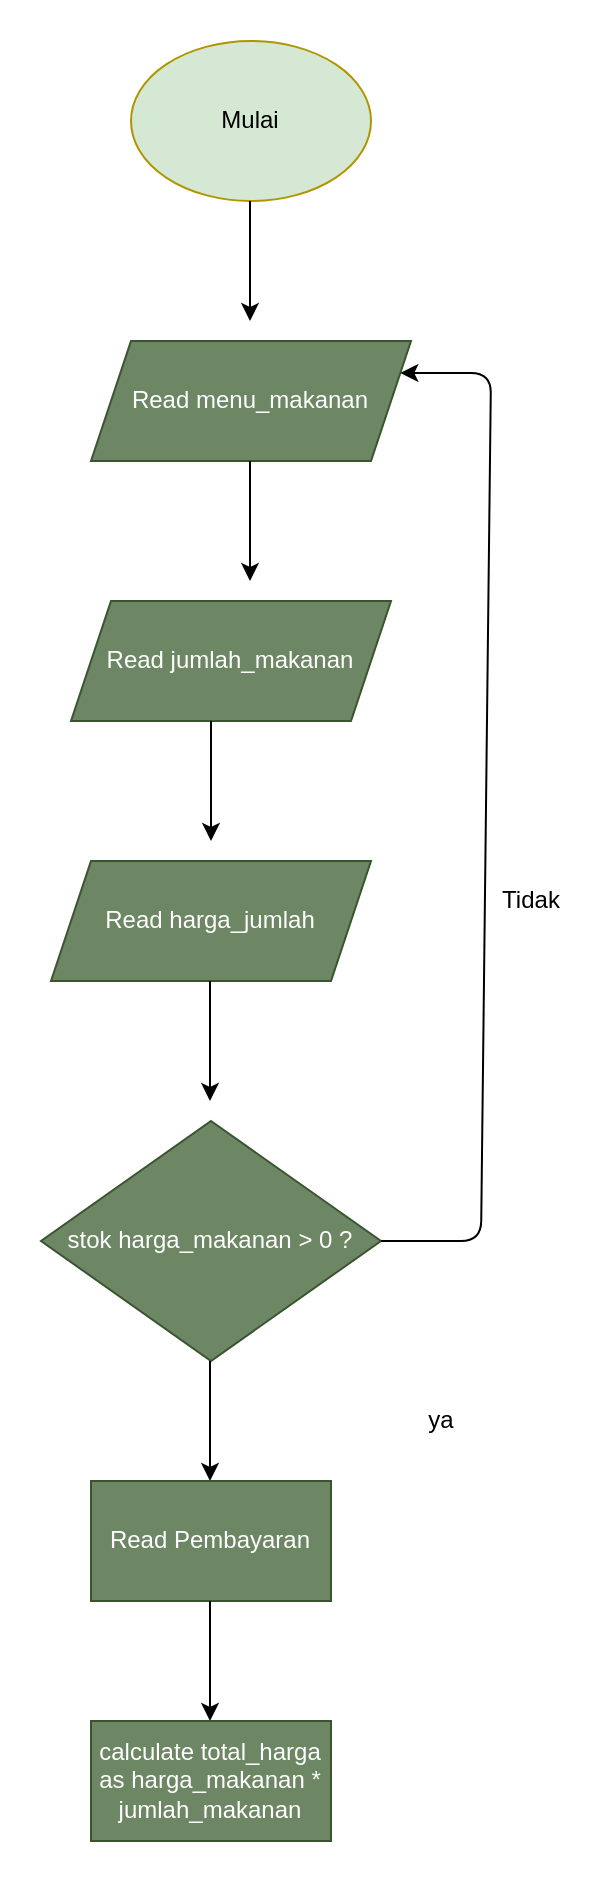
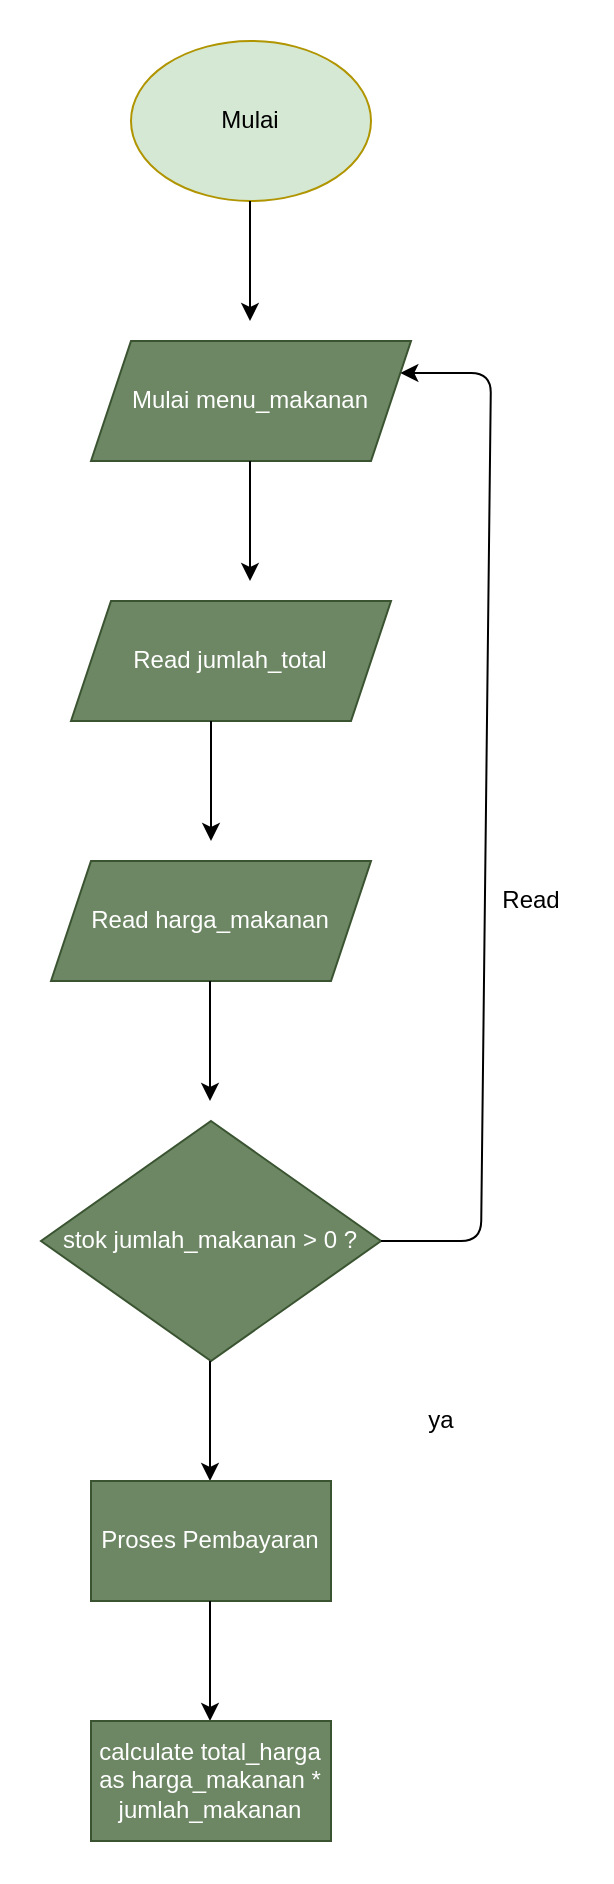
(251, 401) -> (251, 401)
(231, 661) -> (231, 661)
(532, 901) -> (532, 901)
(211, 921) -> (211, 921)
(211, 1241) -> (211, 1241)
(211, 1541) -> (211, 1541)
